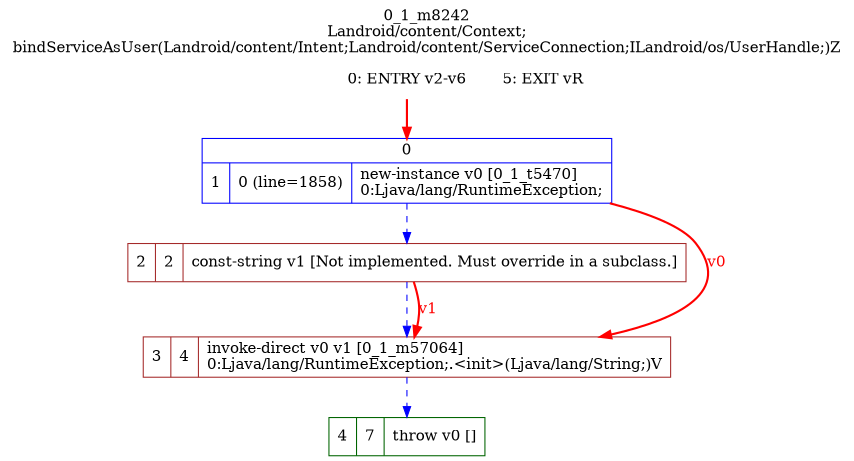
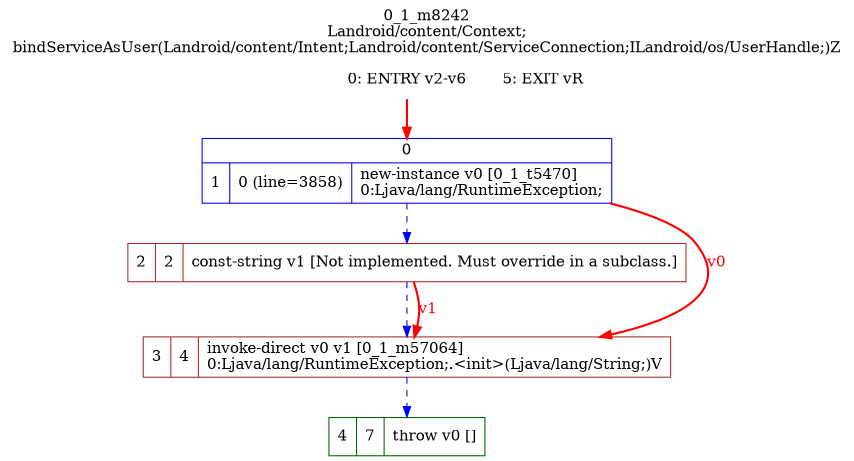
(291, 183) -> (291, 183)
